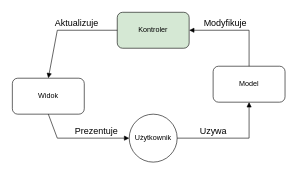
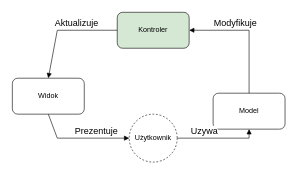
(249, 84) -> (249, 111)
(153, 138) -> (153, 138)
